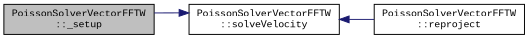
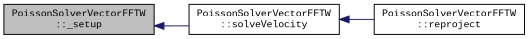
(167, 13) -> (176, 26)
